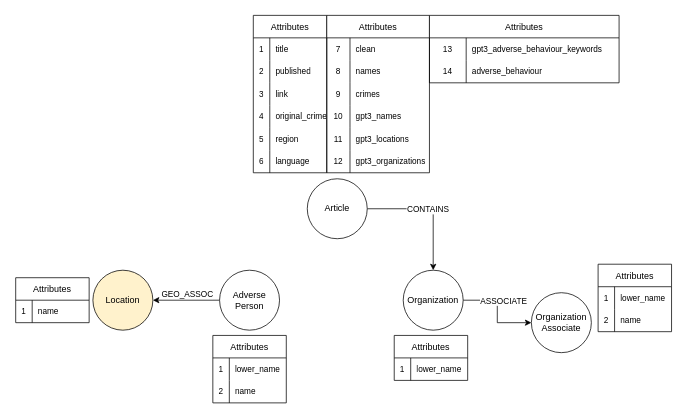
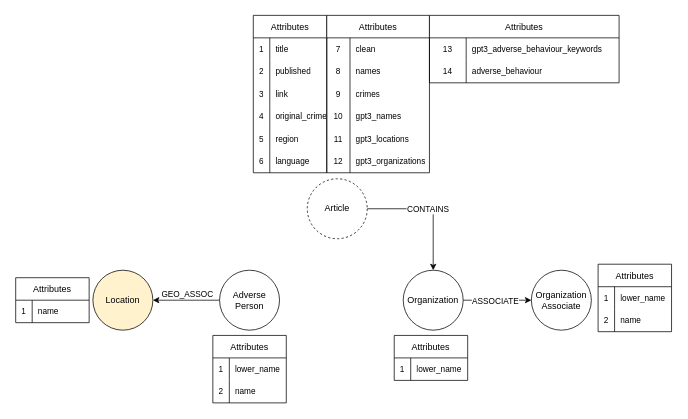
(337, 209) -> (337, 209)
(561, 323) -> (561, 300)
